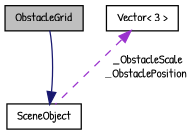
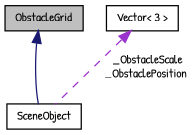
(53, 61) -> (36, 74)
